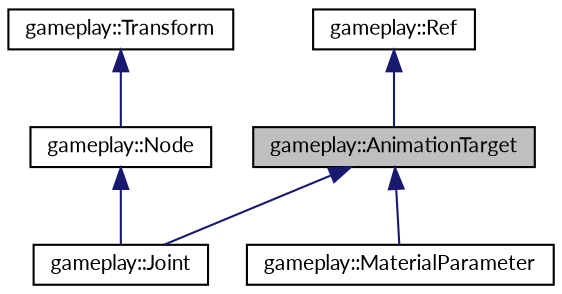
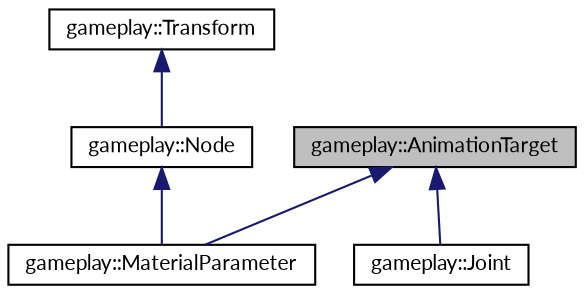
(394, 29) -> none
(121, 217) -> (162, 217)
